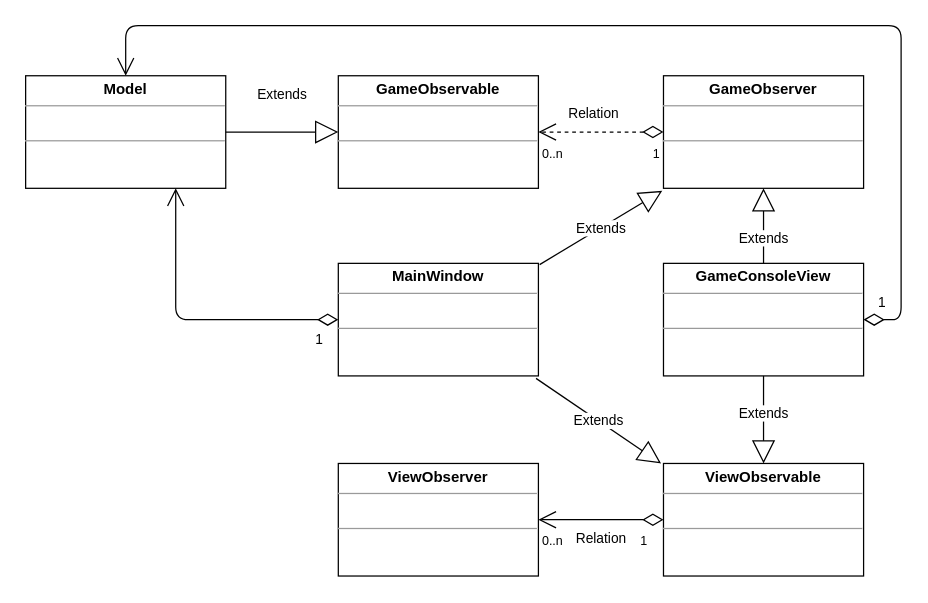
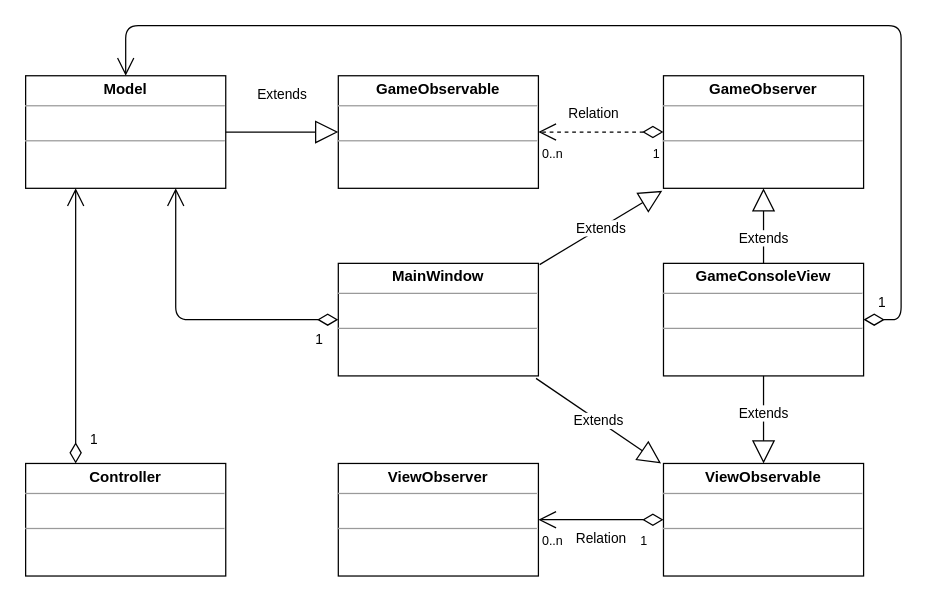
none -> (76, 317)
none -> (126, 519)
